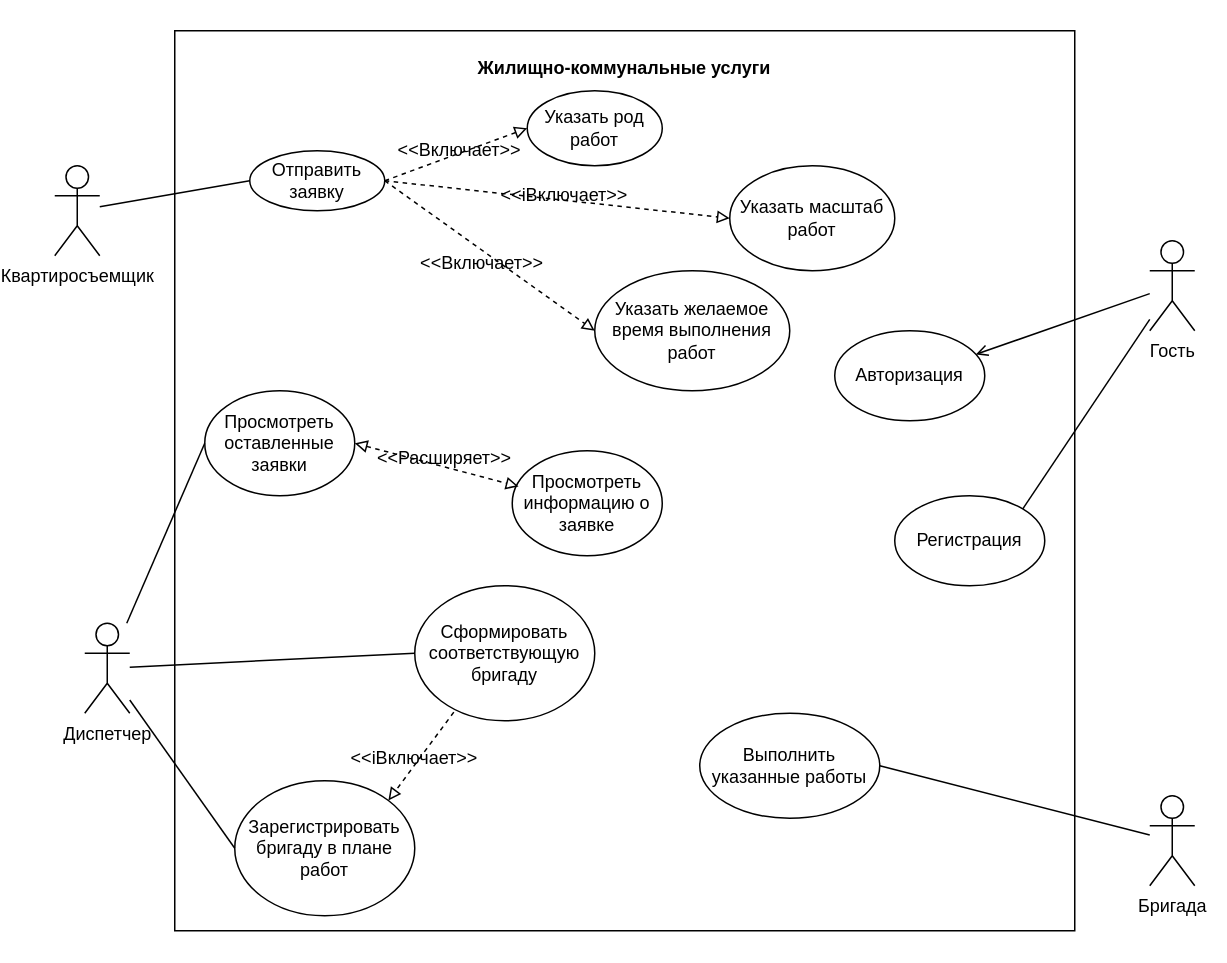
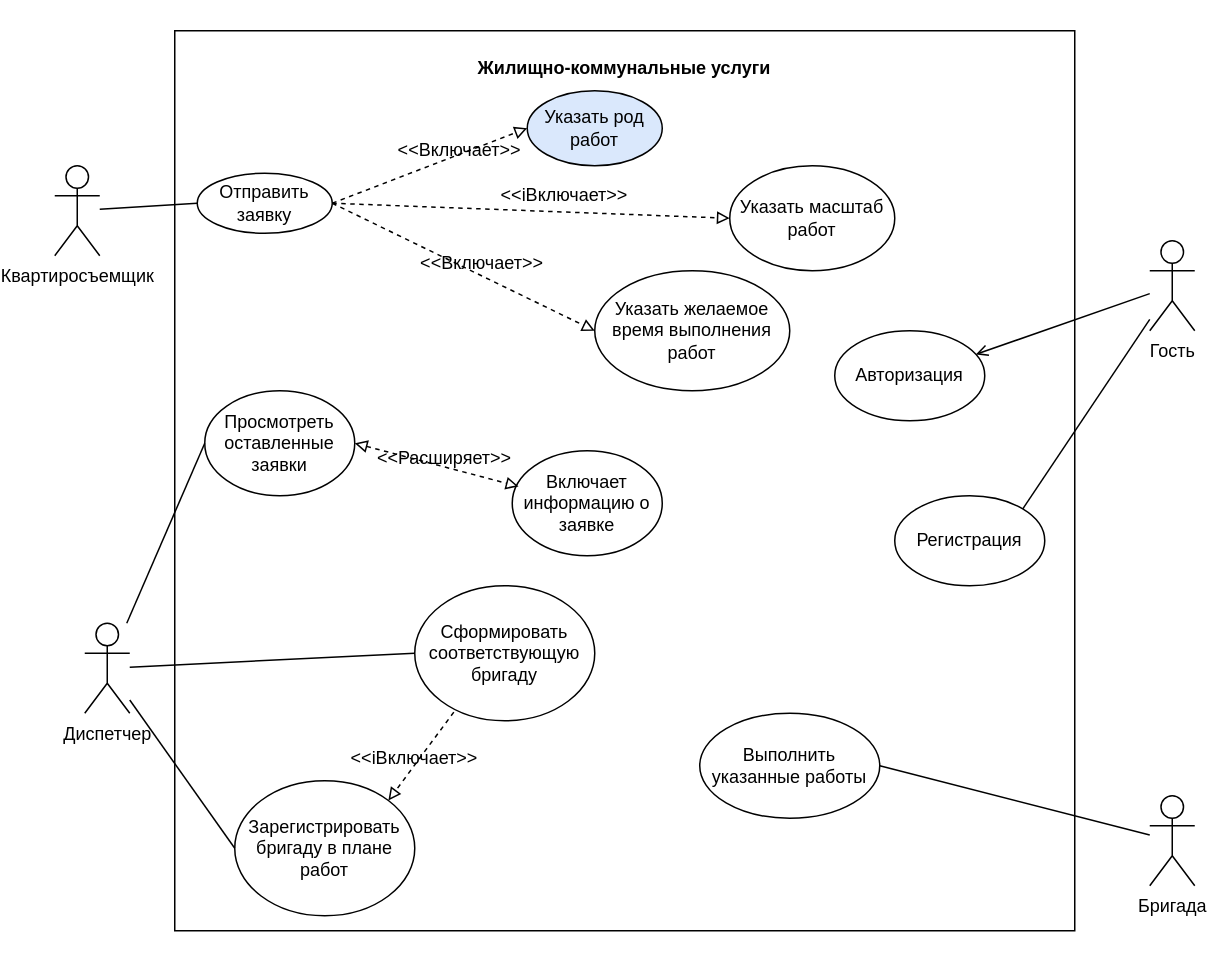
(595, 128) -> (595, 128)
(317, 181) -> (265, 203)
(587, 503) -> (587, 503)
